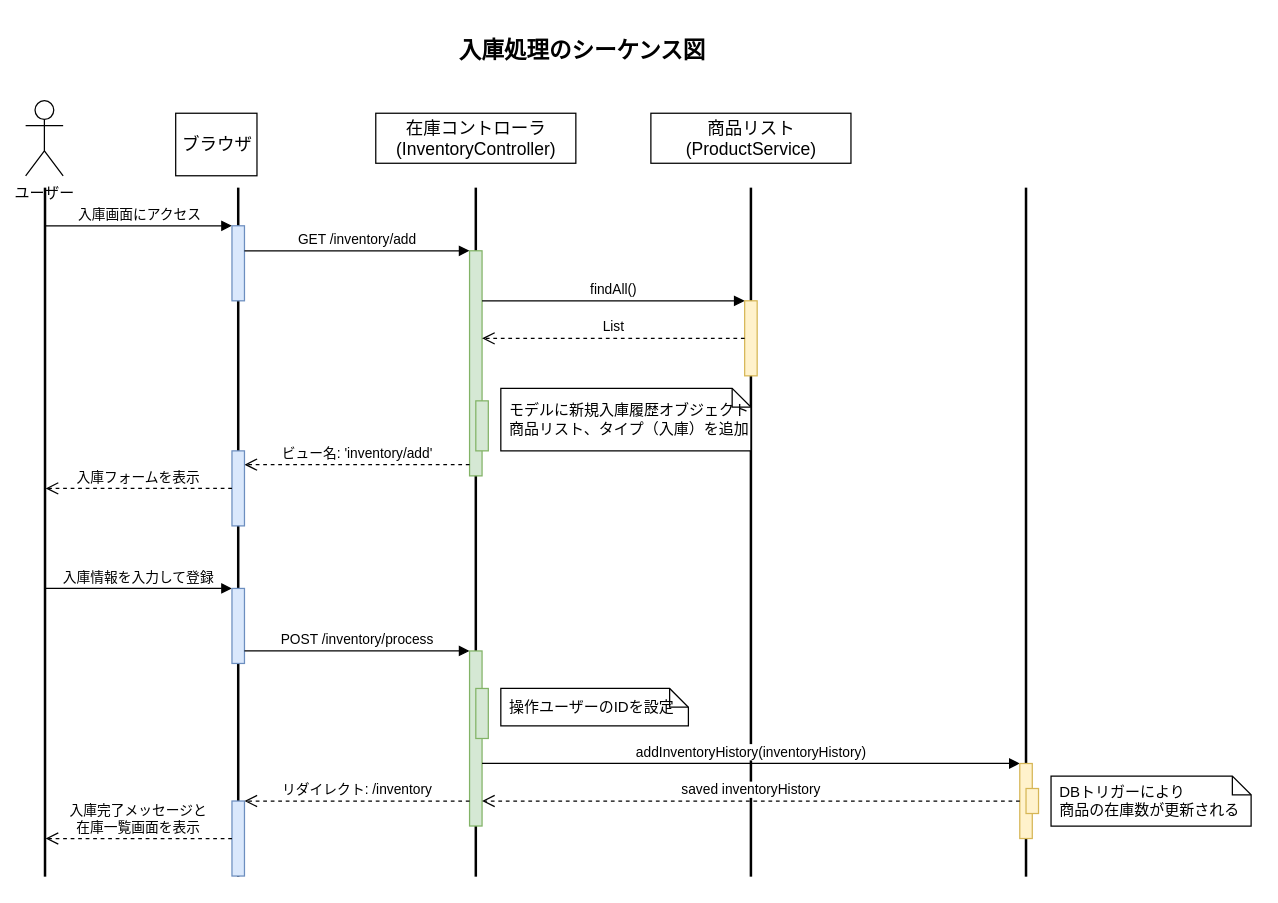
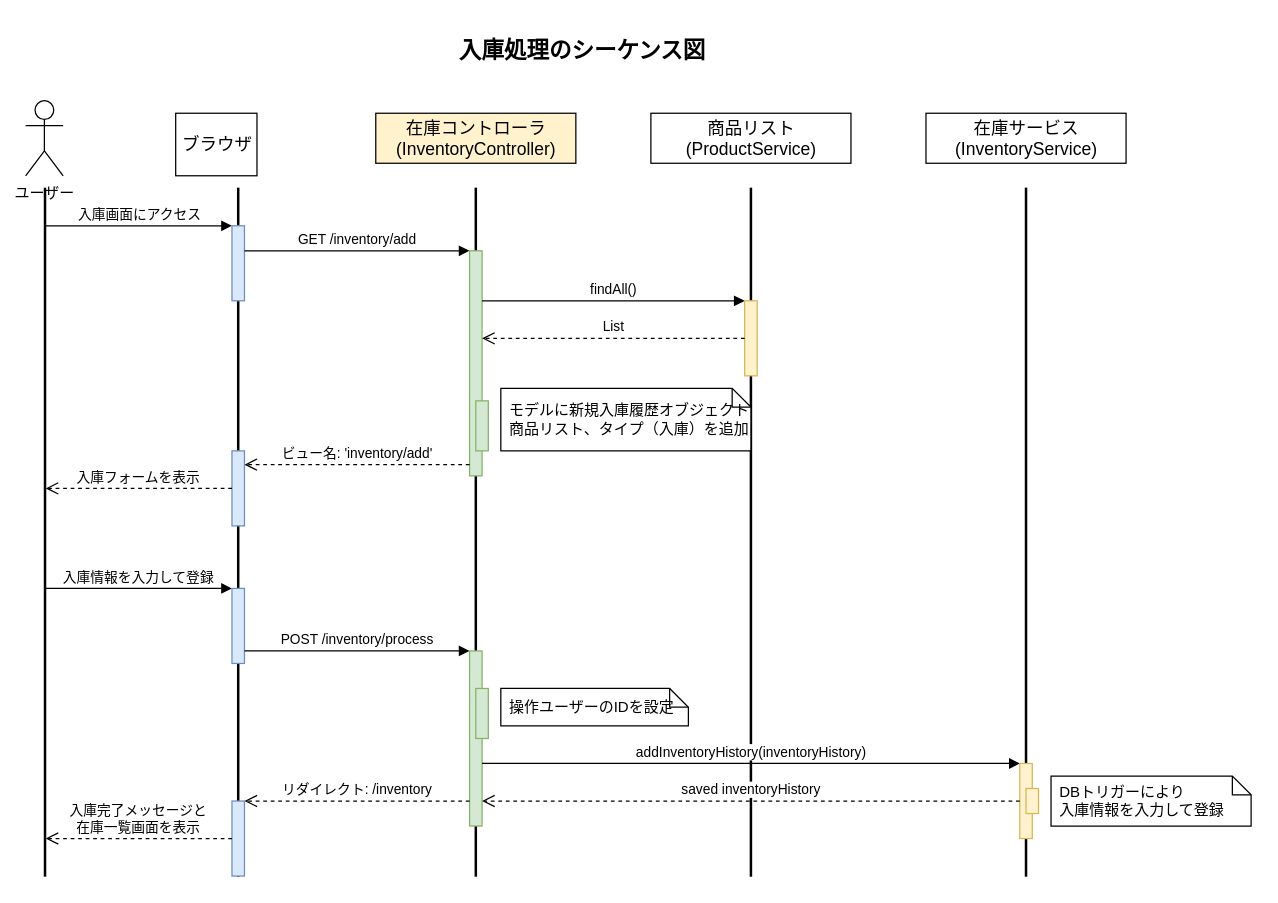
(476, 138) -> (476, 138)
none -> (1026, 138)
(1149, 801) -> (1142, 801)
